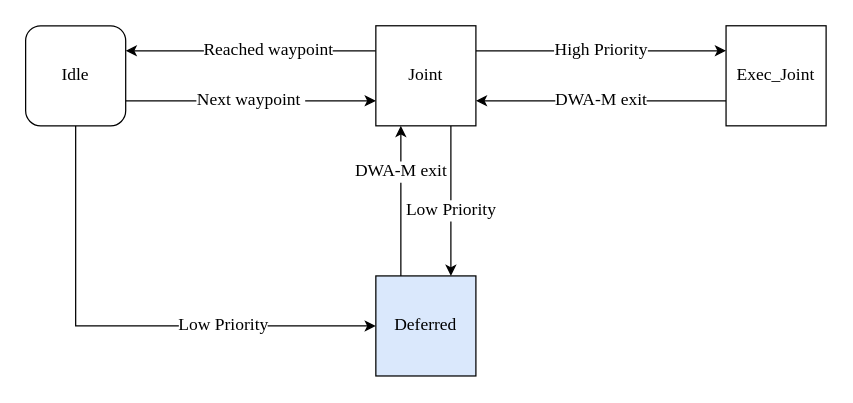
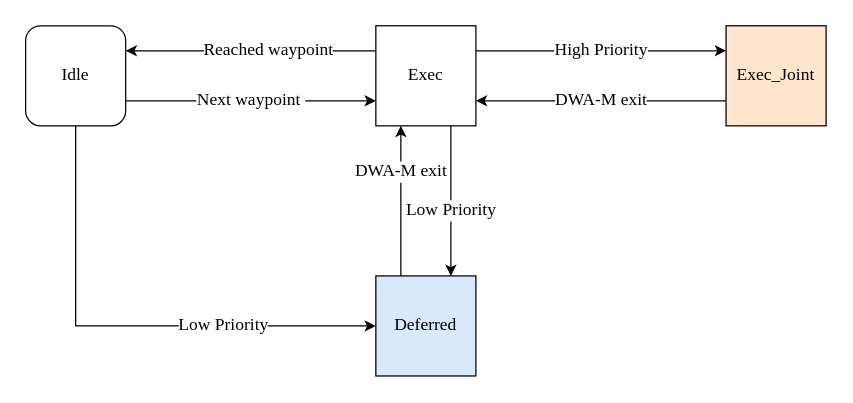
(426, 76) -> (426, 76)
(776, 76) -> (776, 76)
